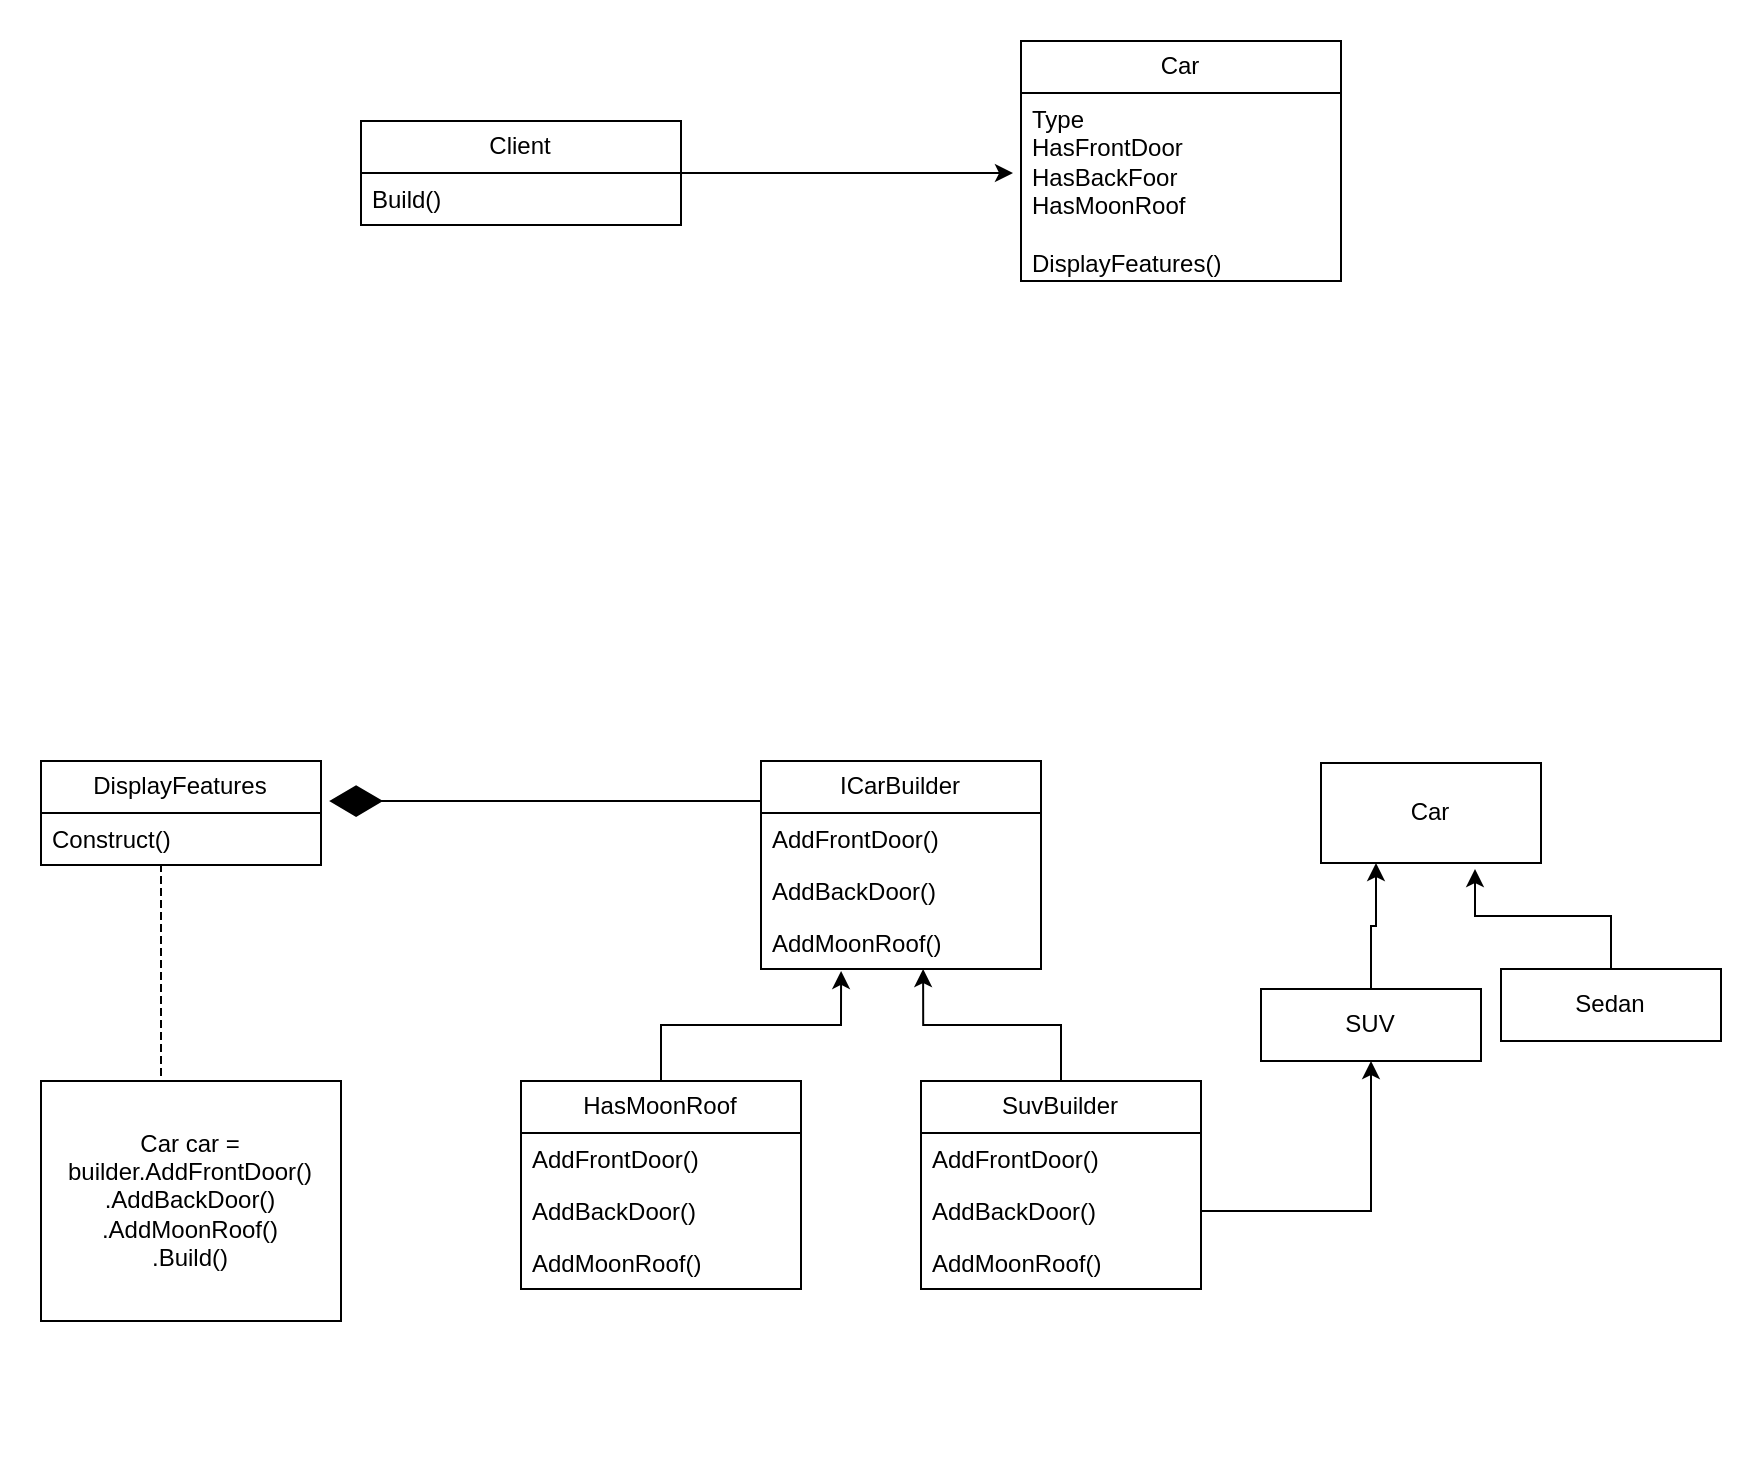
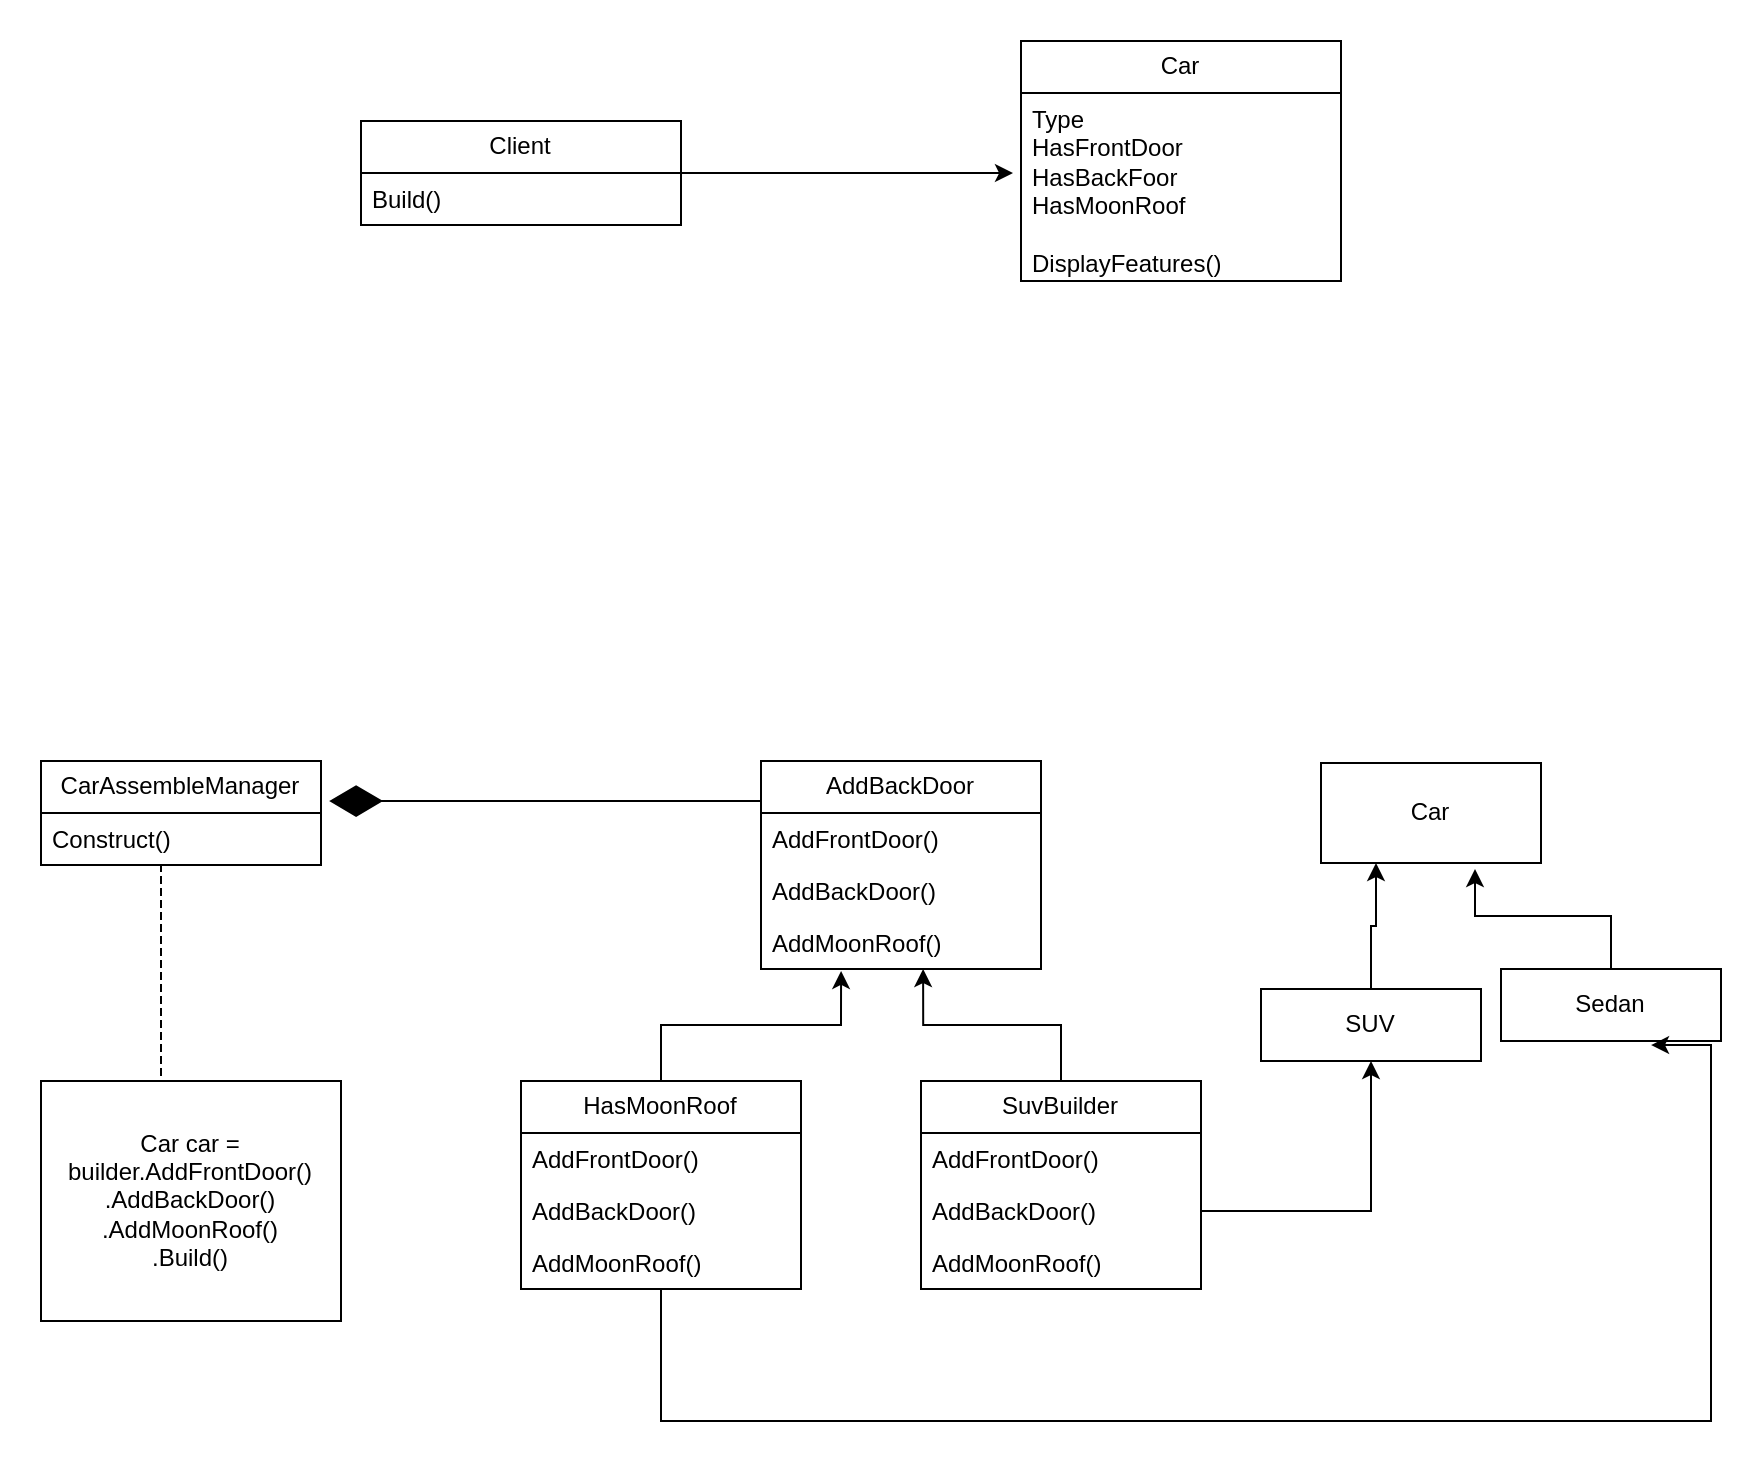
(181, 787) -> (181, 787)
(901, 787) -> (901, 787)
none -> (1331, 1421)
